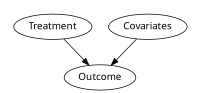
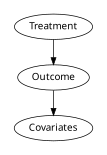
(126, 50) -> (54, 99)
